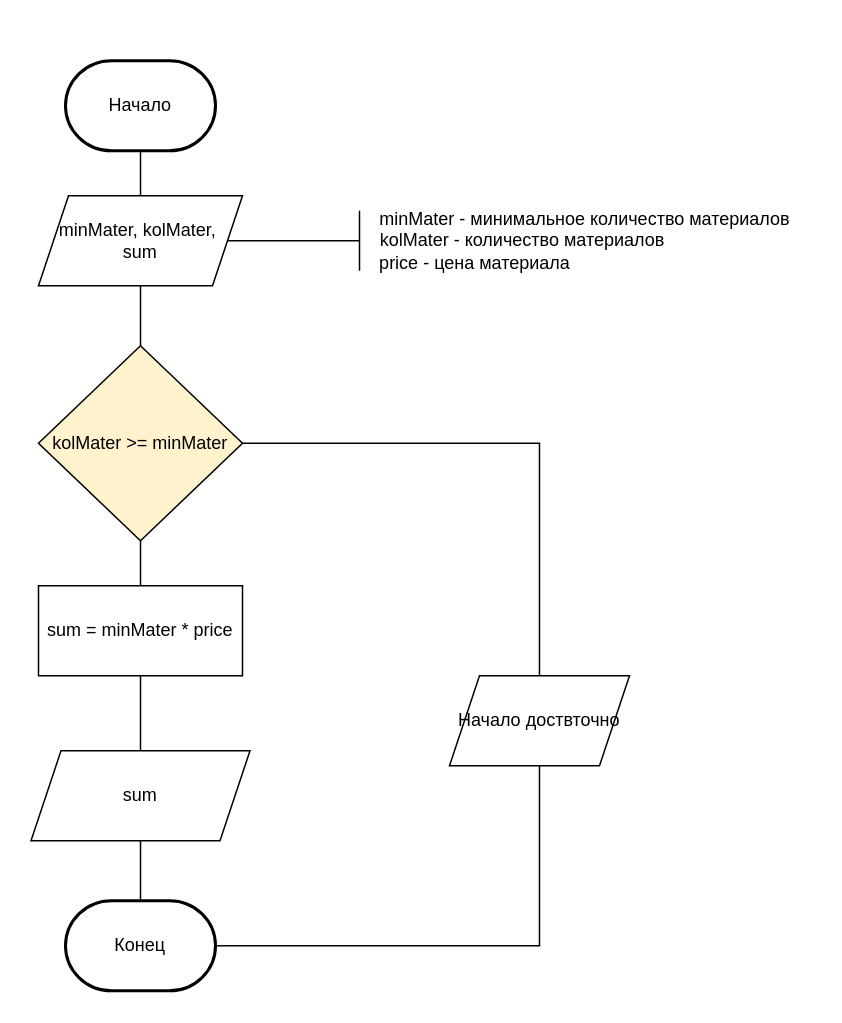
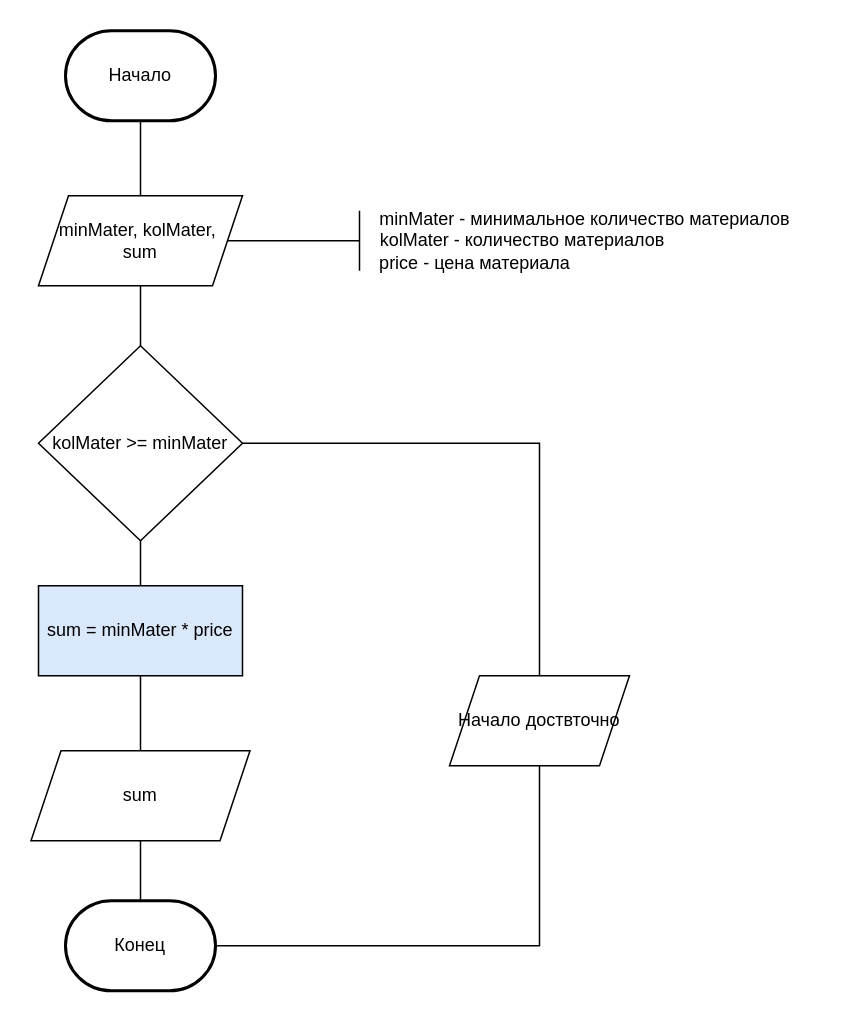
(140, 106) -> (140, 76)
(140, 443) -> (140, 443)
(140, 631) -> (140, 631)
